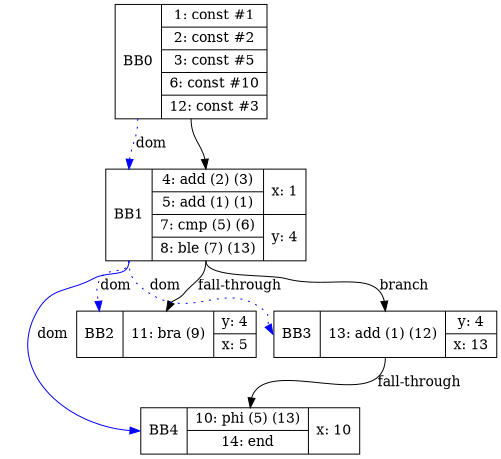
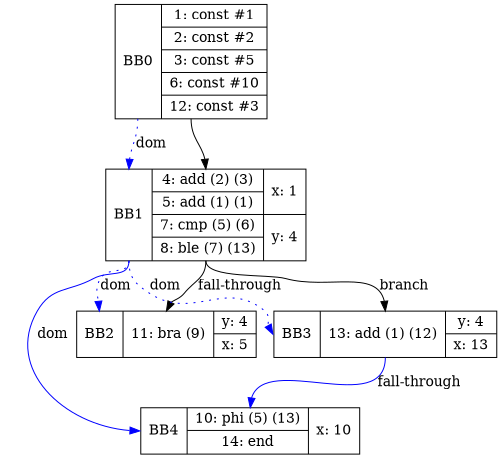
(323, 383) -> (323, 383)
